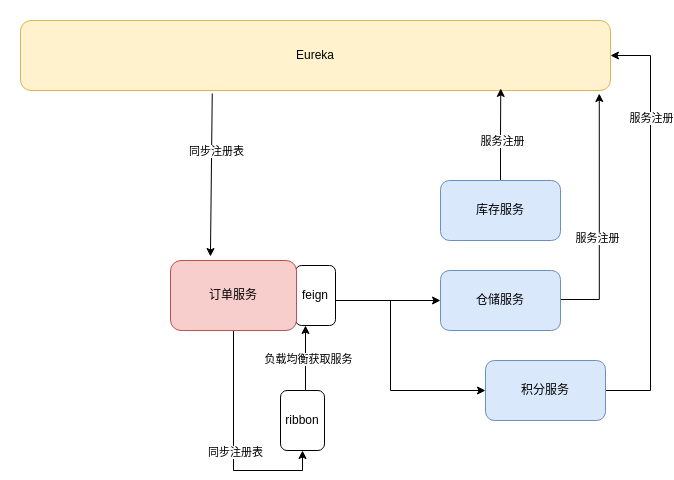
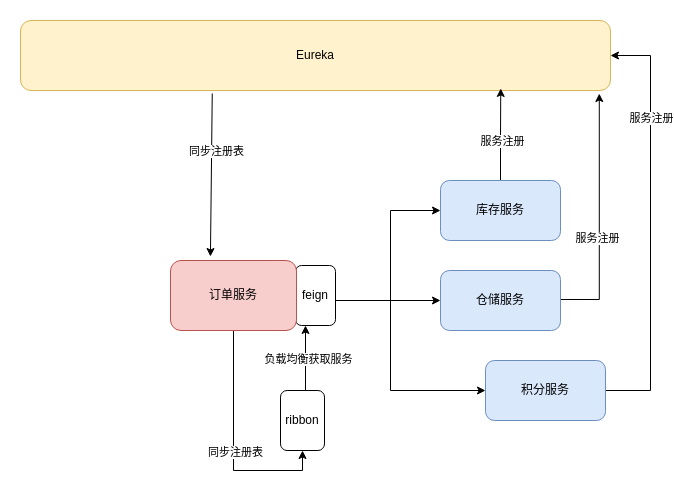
none -> (391, 234)
